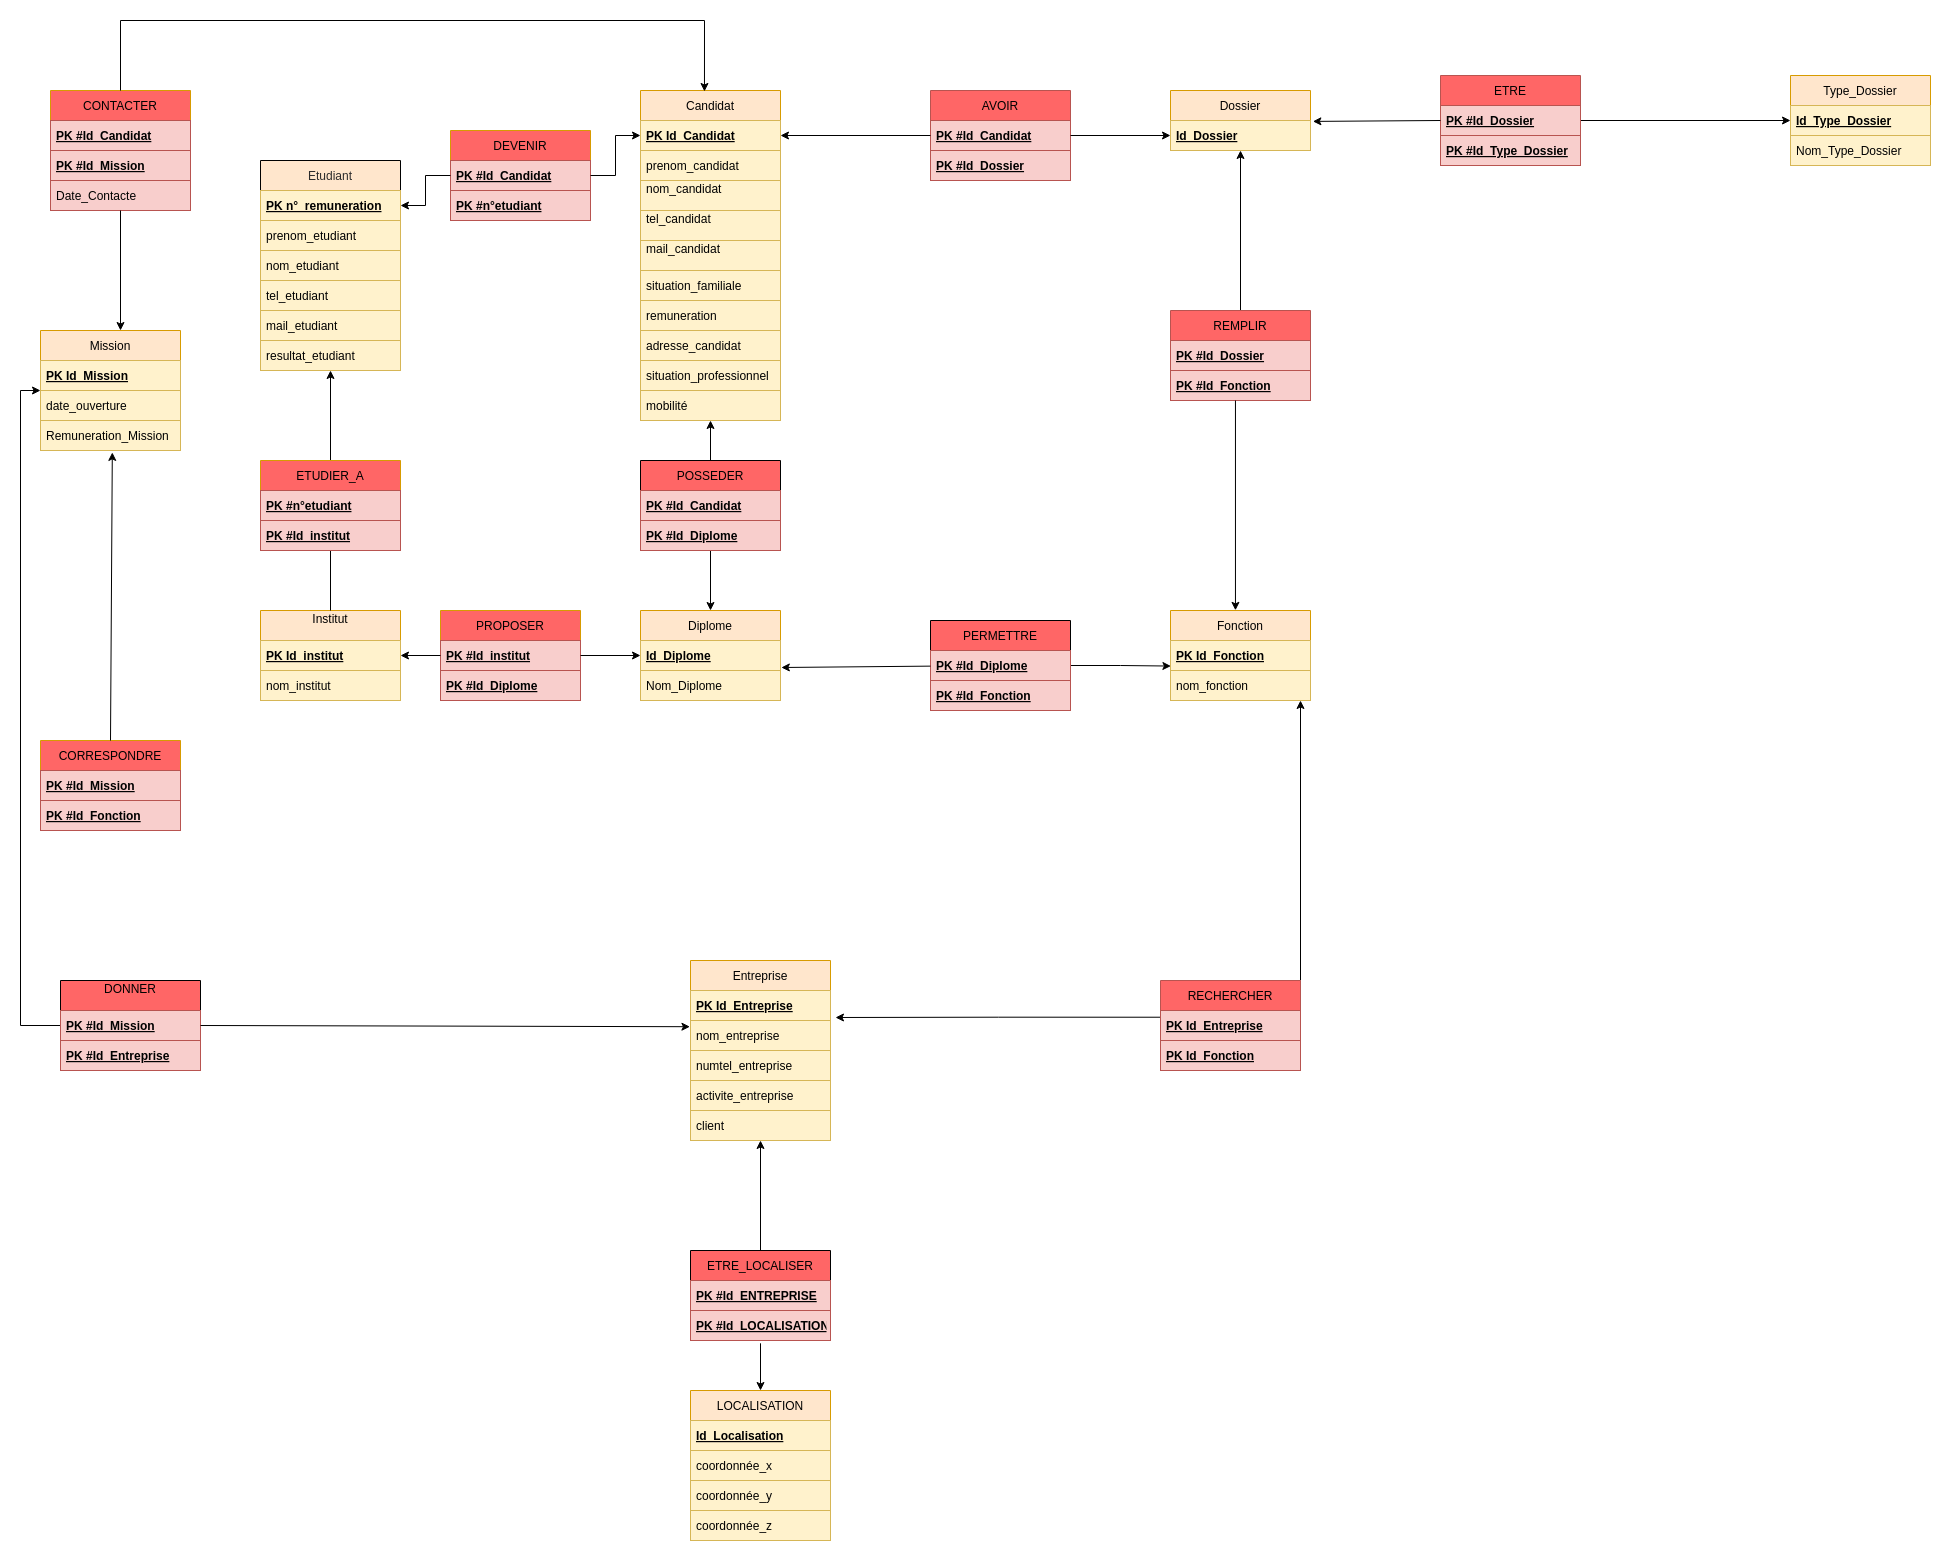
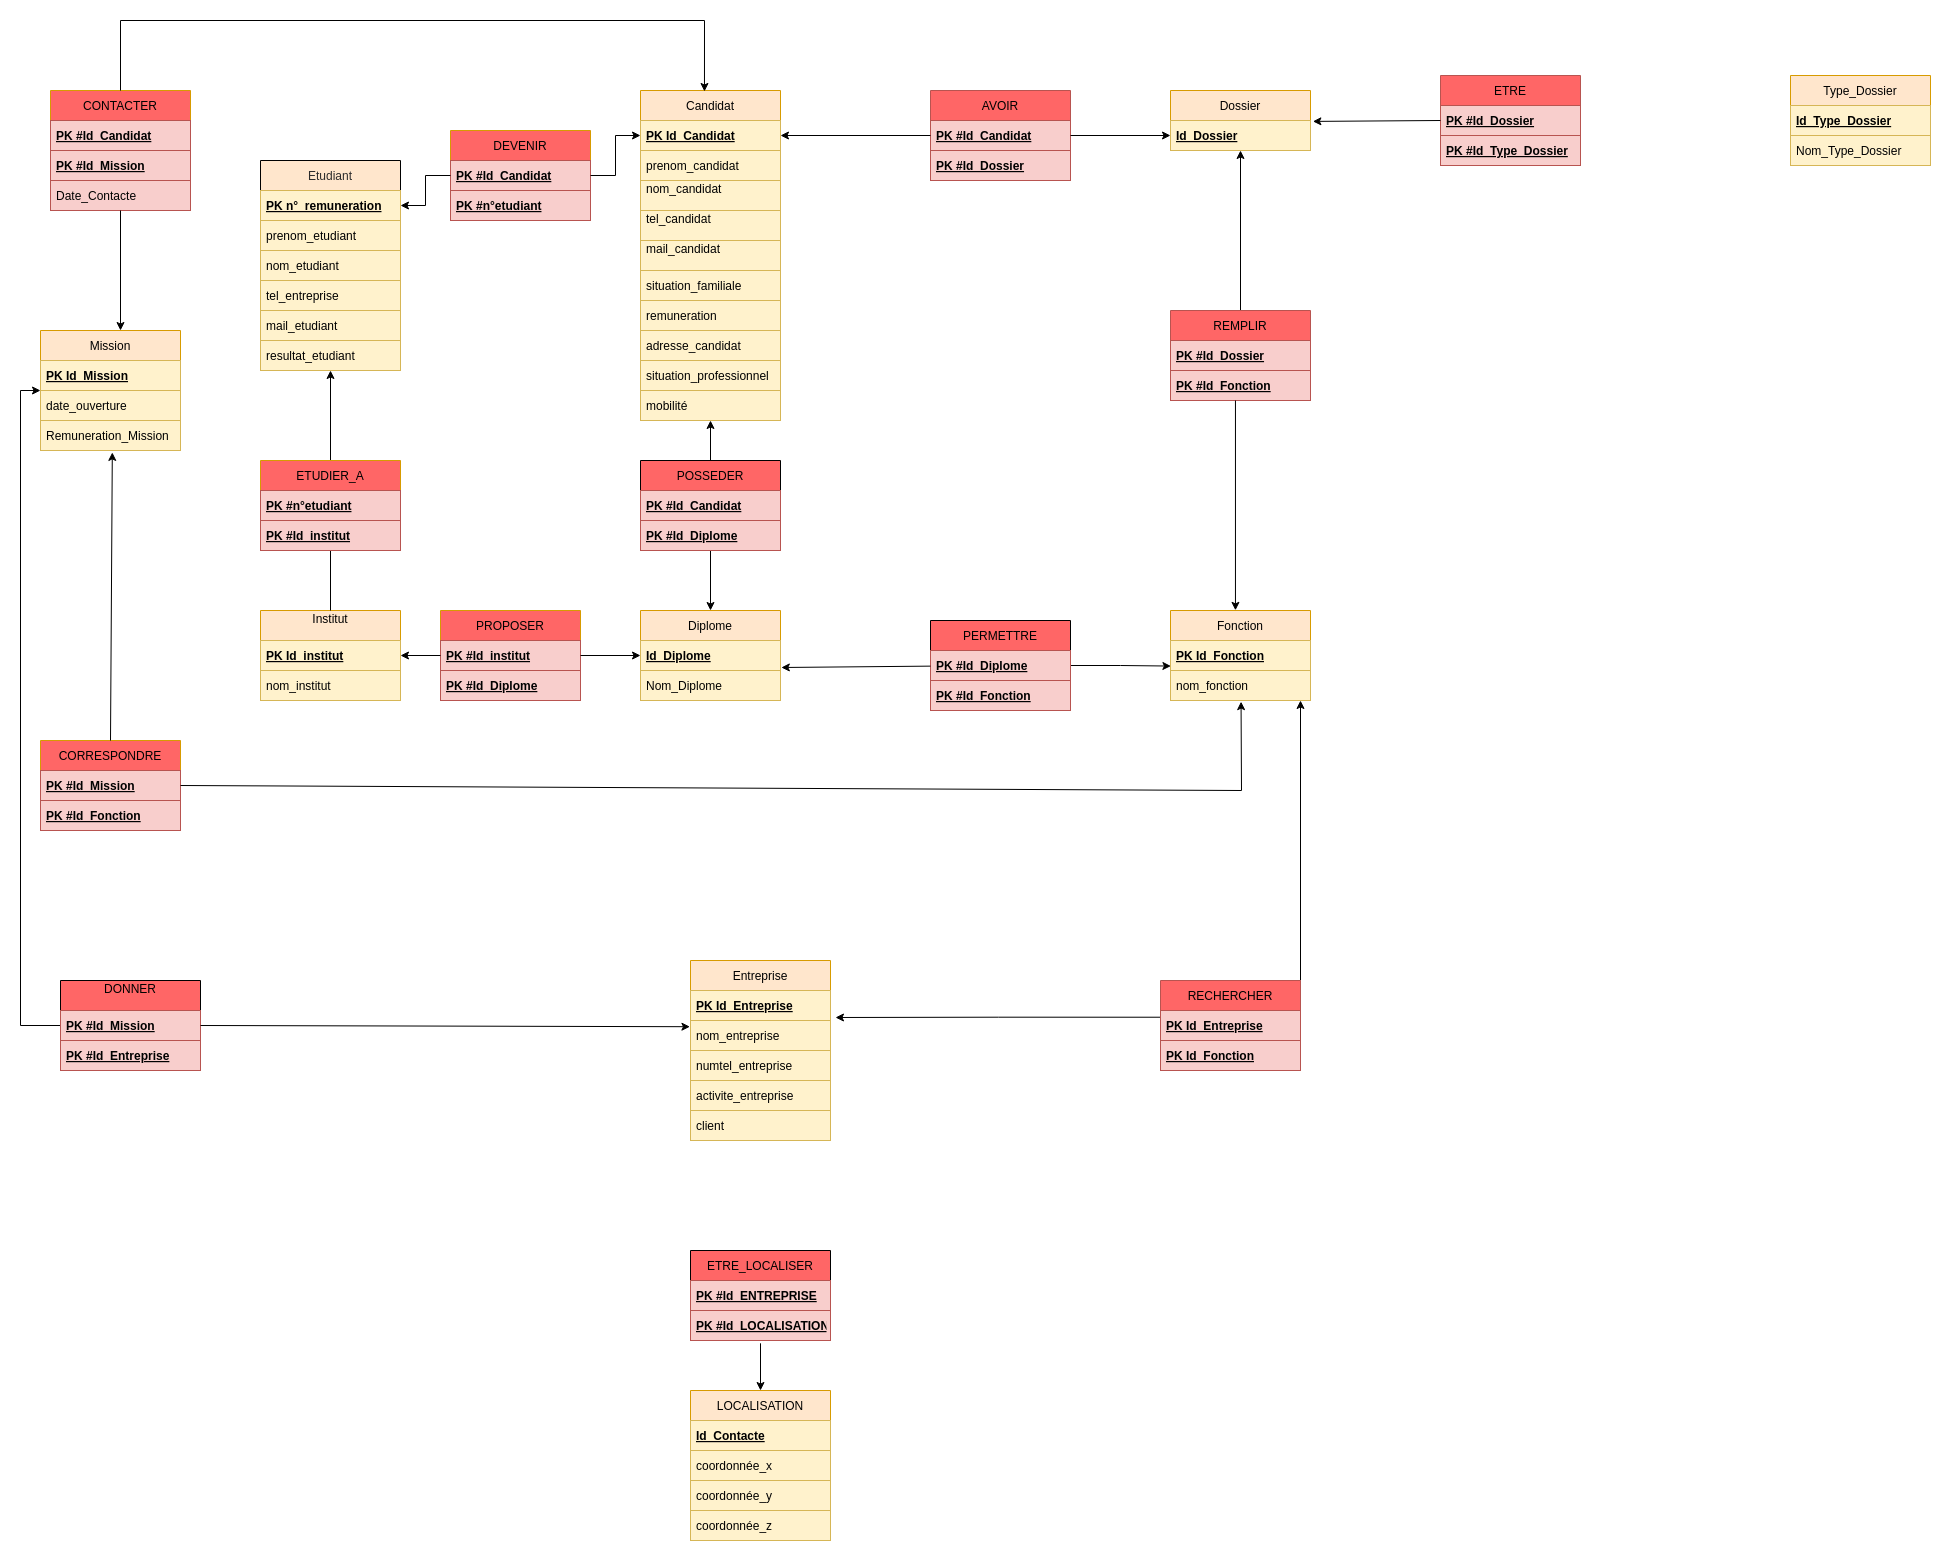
(1683, 121) -> none
(303, 296) -> (310, 296)
none -> (753, 788)
(761, 1199) -> none
(742, 1436) -> (733, 1436)
